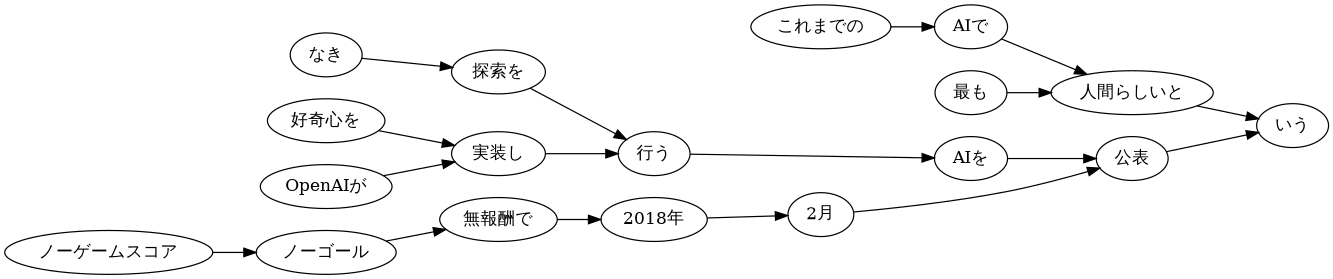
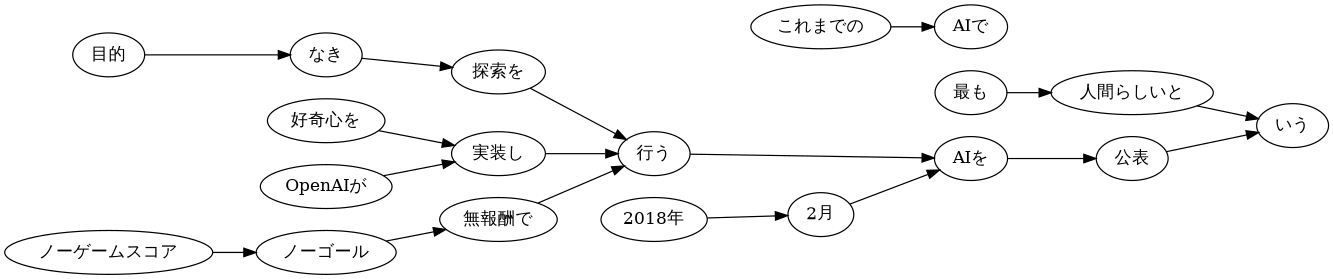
(1039, 54) -> none
none -> (109, 55)
(972, 198) -> (889, 189)
(573, 219) -> (575, 187)
